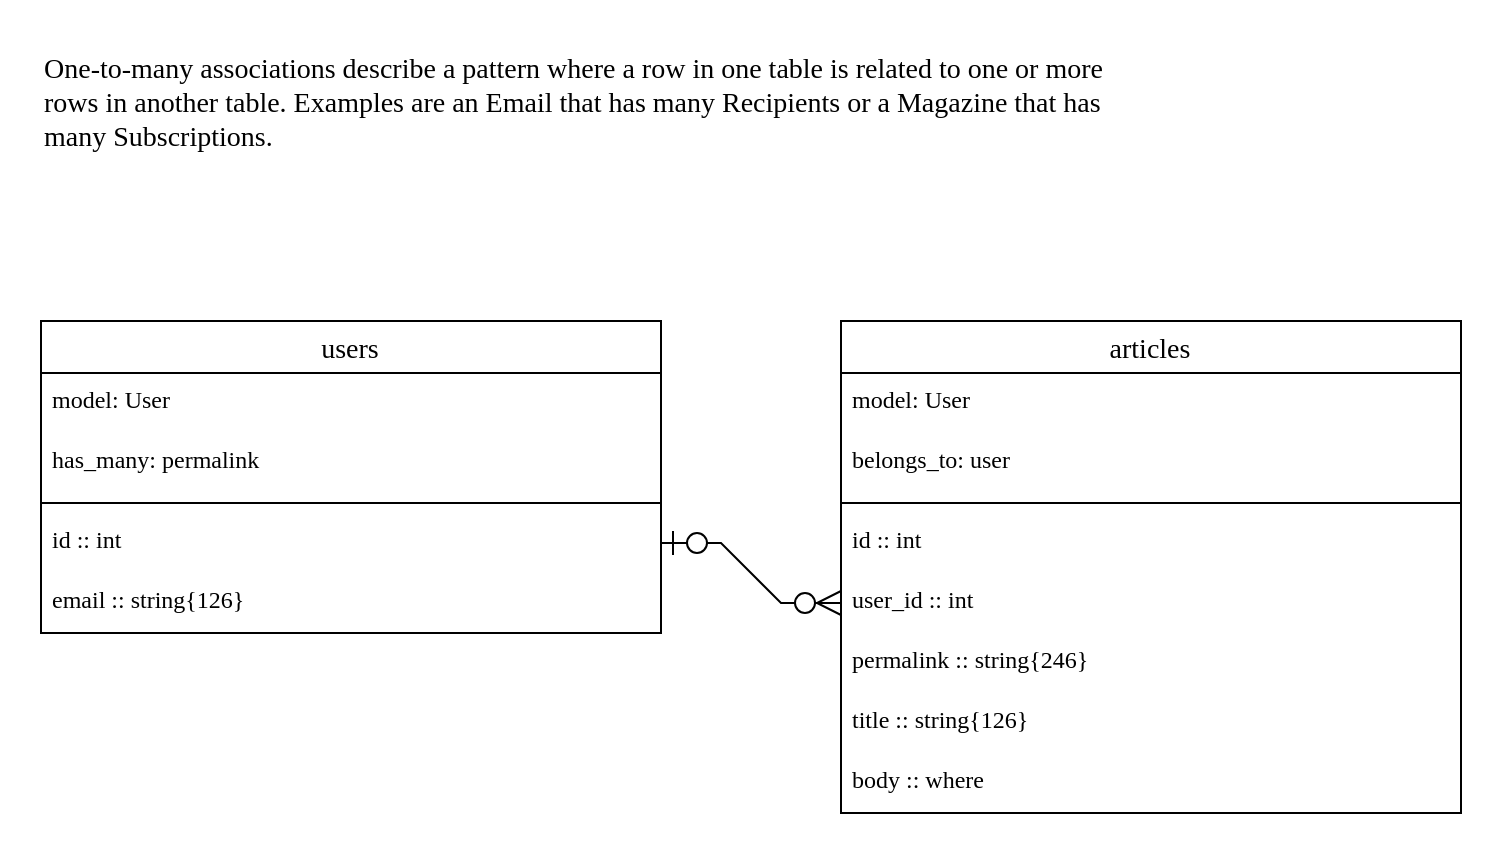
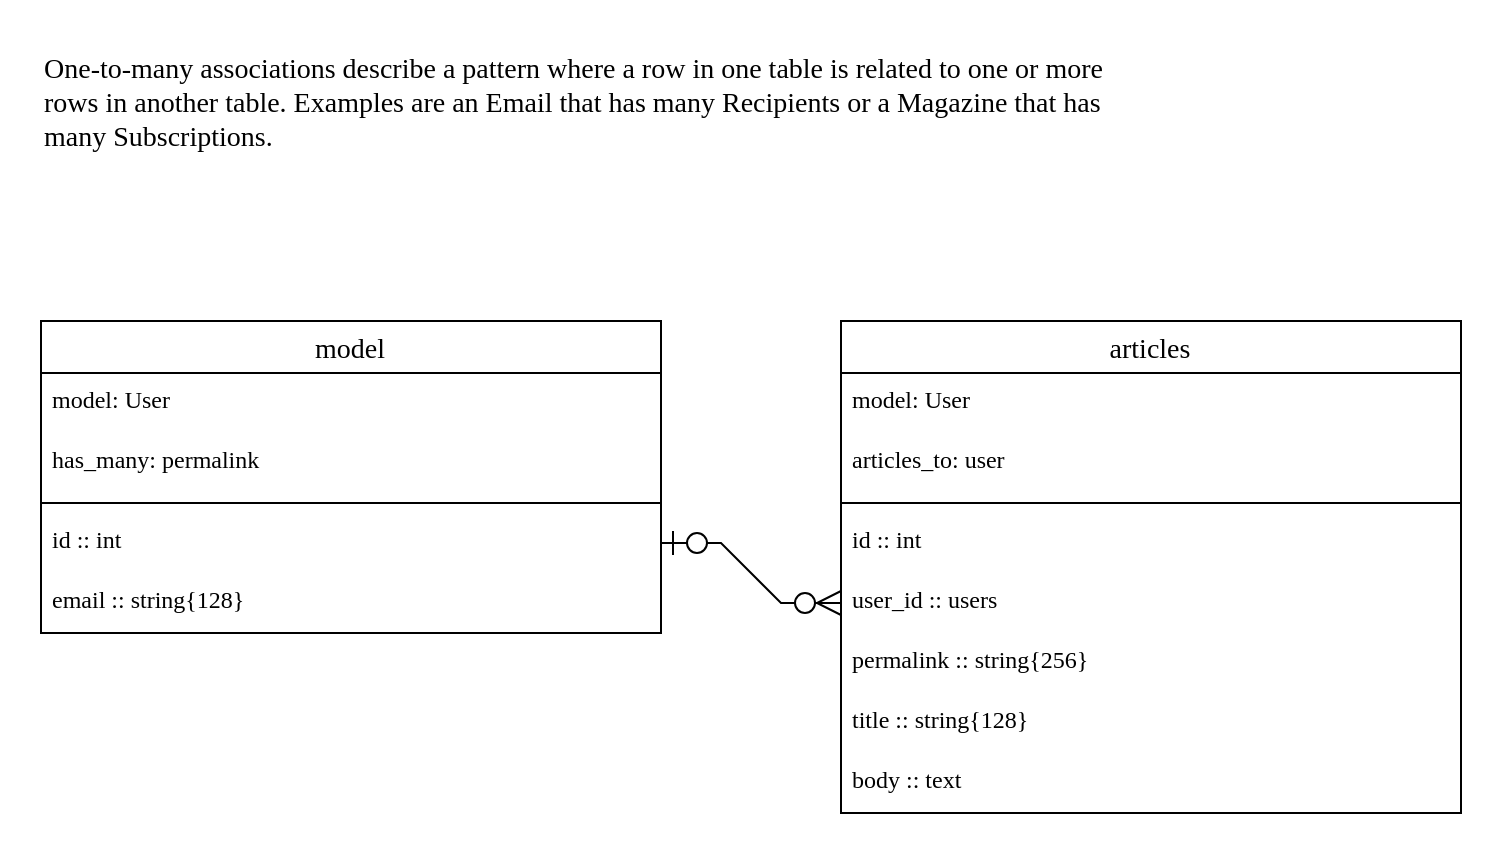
(350, 349) -> (350, 349)
(950, 460) -> (954, 460)
(165, 600) -> (165, 600)
(927, 600) -> (944, 600)
(991, 660) -> (991, 660)
(965, 720) -> (965, 720)
(927, 780) -> (920, 780)
